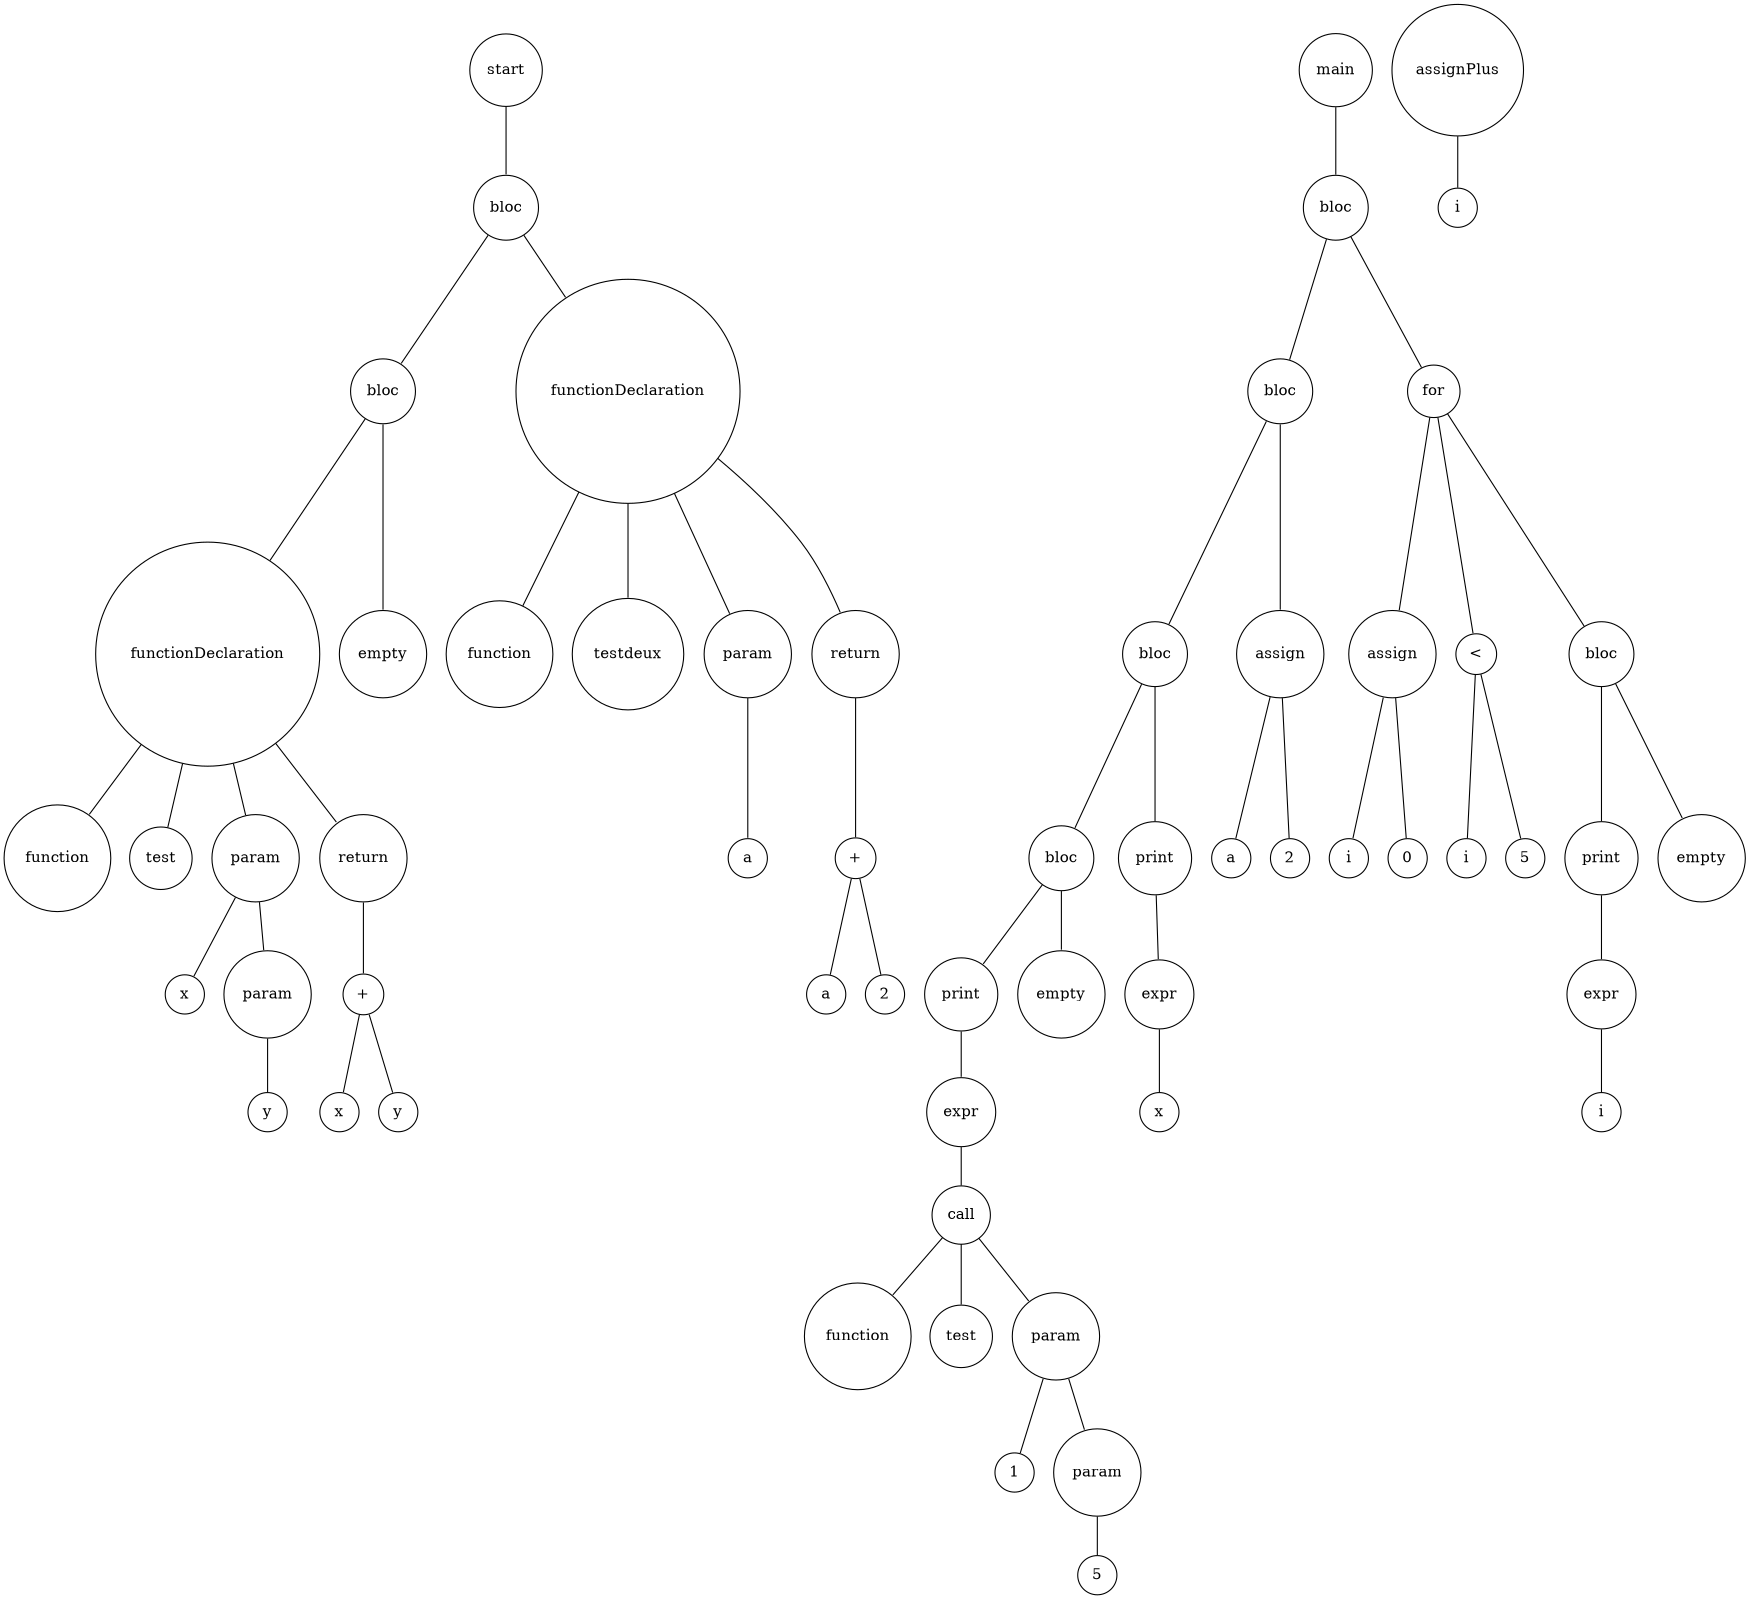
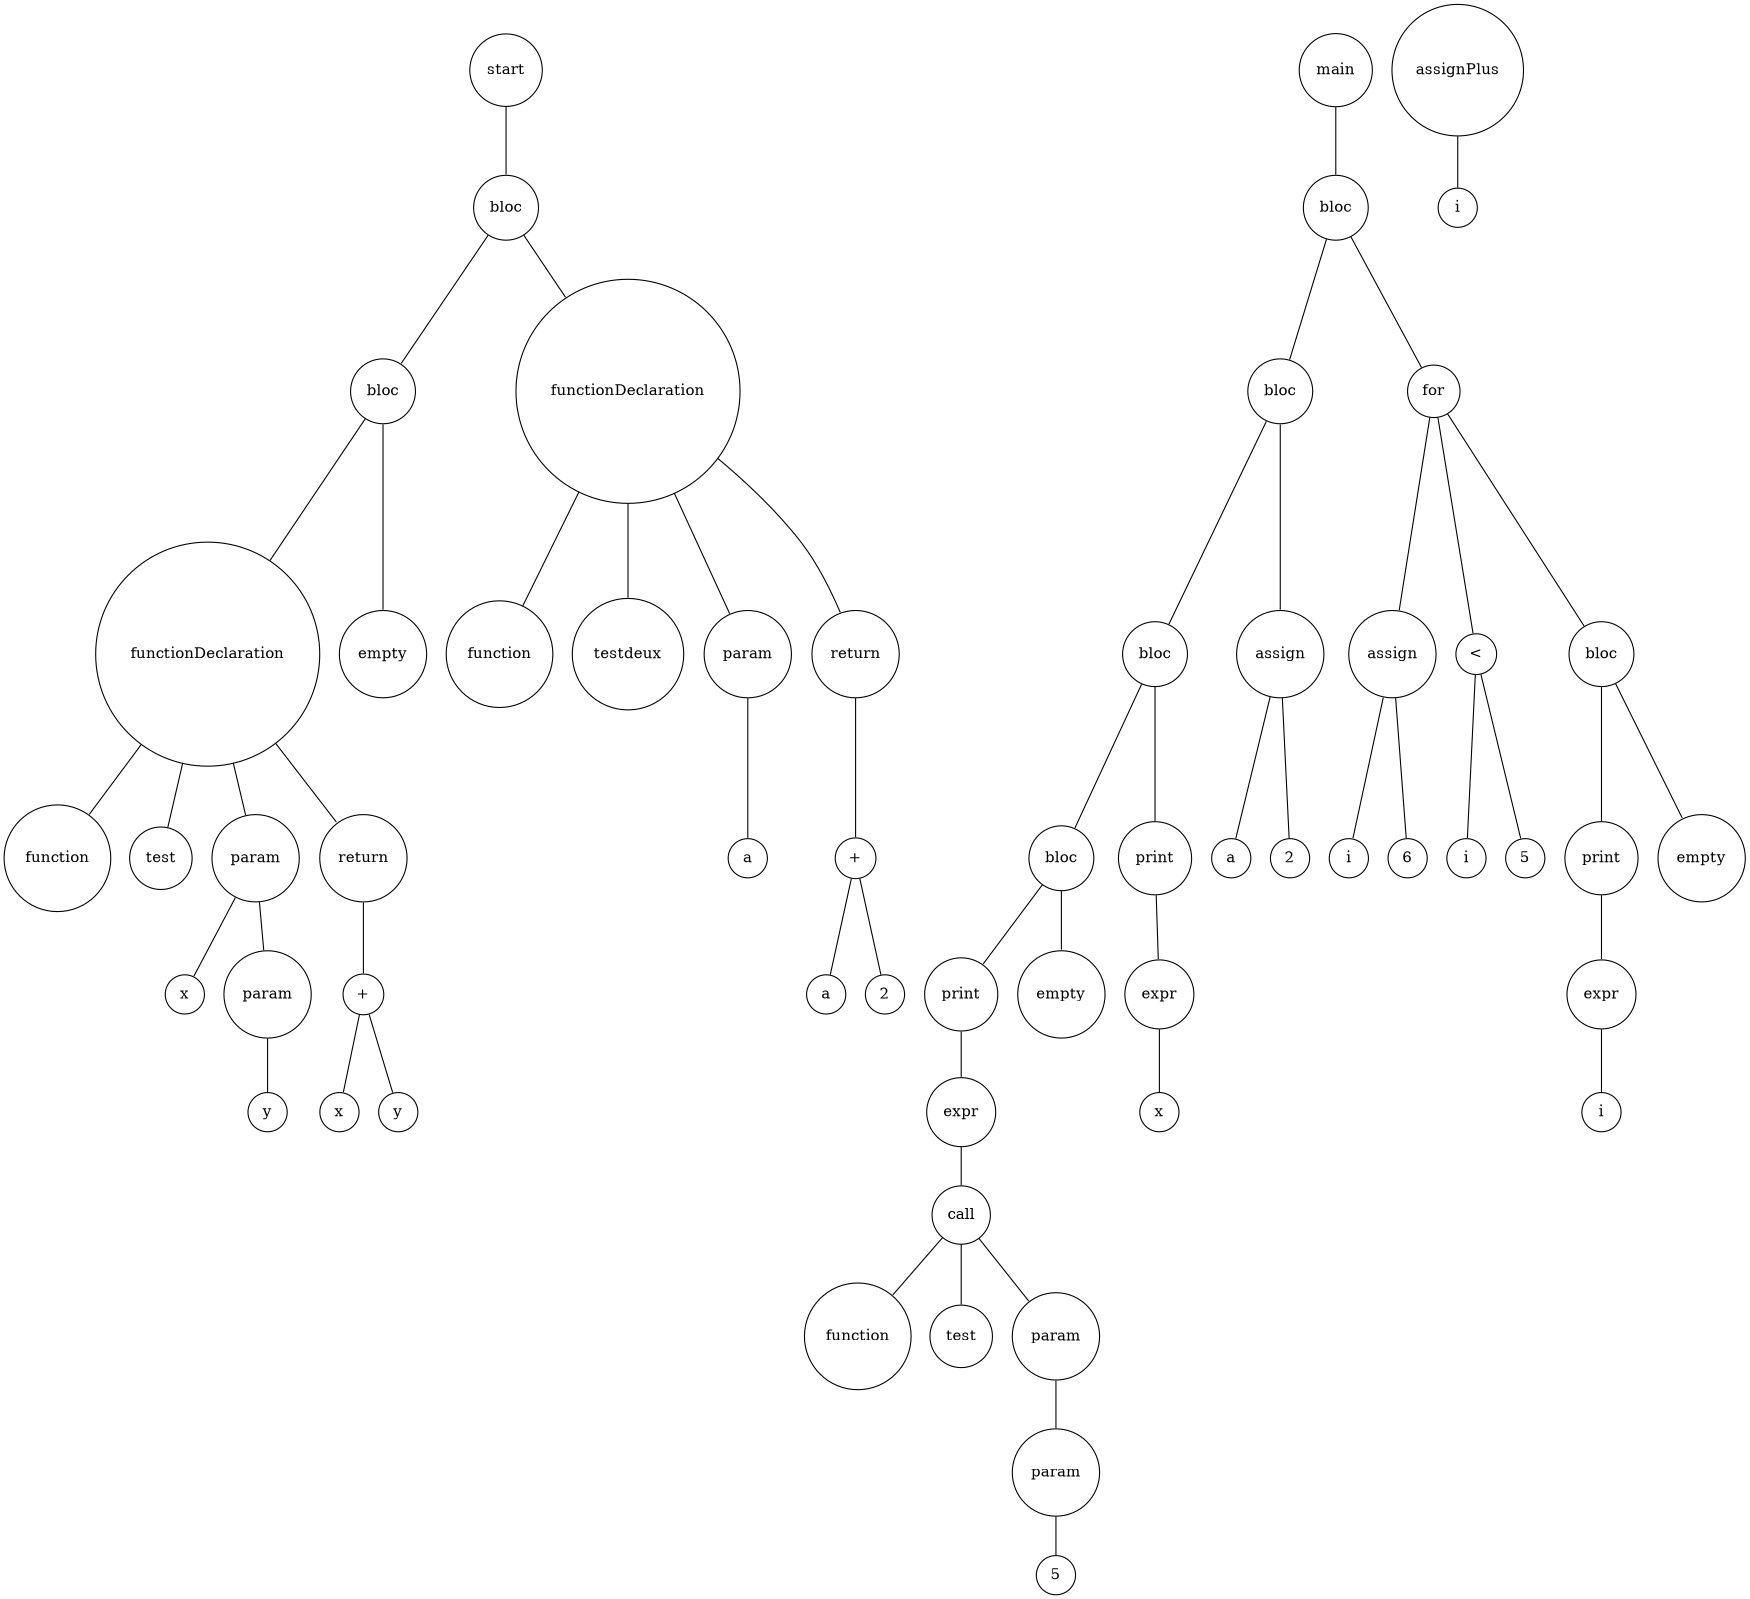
(1408, 858) -> (1408, 858)
(1015, 1473) -> none
